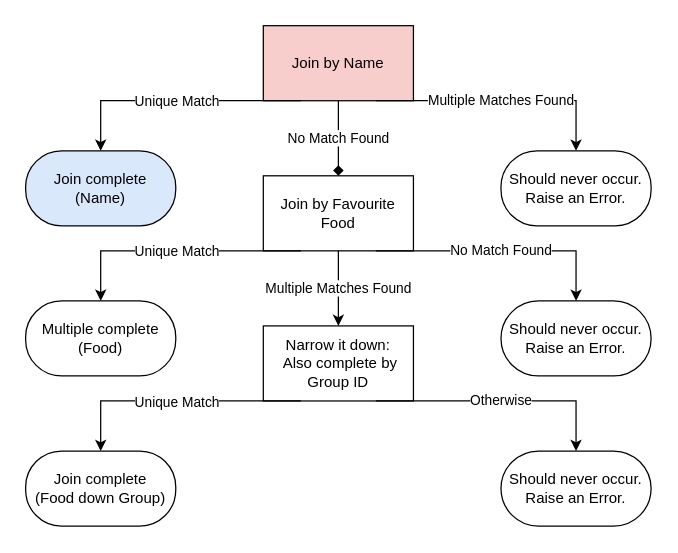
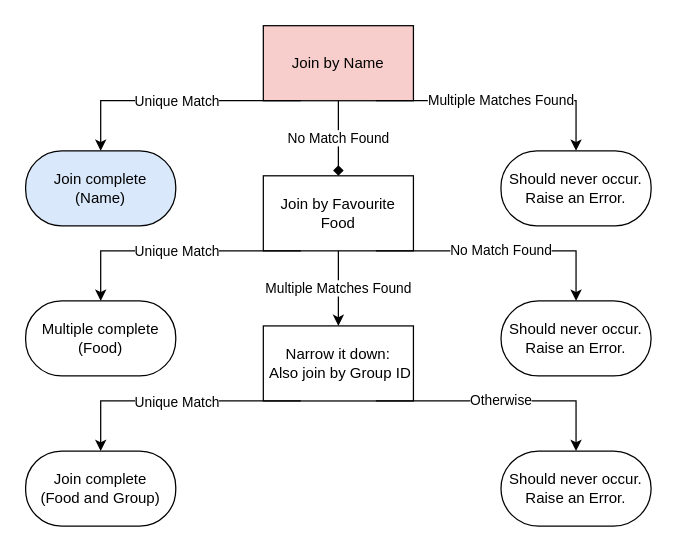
(338, 363) -> (338, 363)
(101, 488) -> (101, 488)
